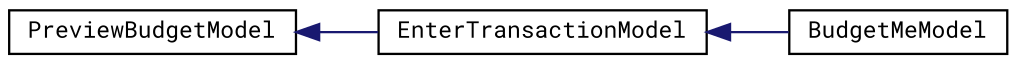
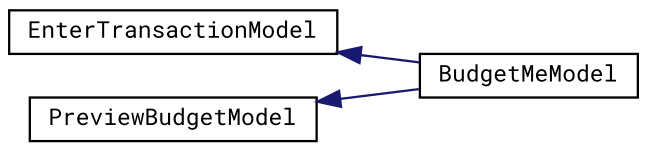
(349, 32) -> (380, 94)
